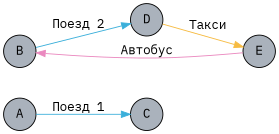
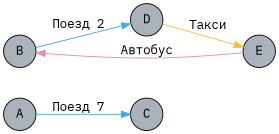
(78, 108) -> (78, 108)
